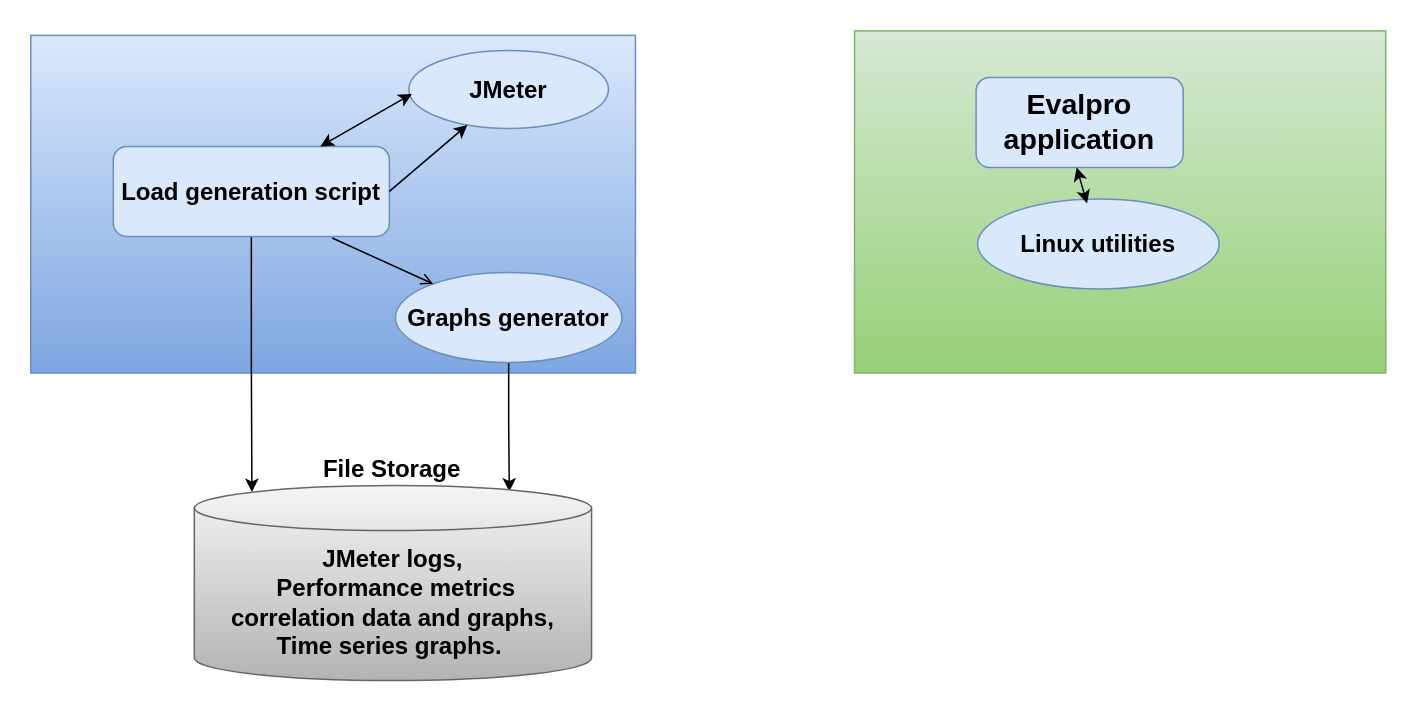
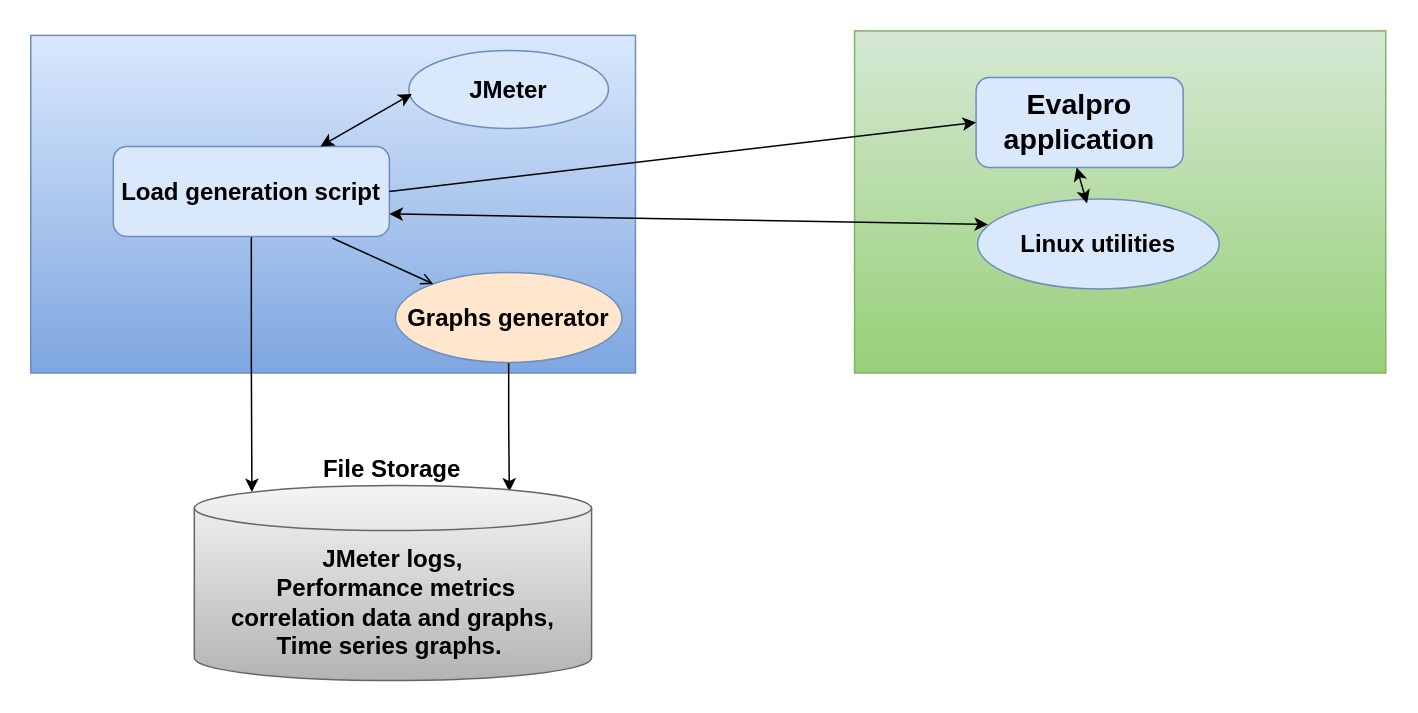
(425, 161) -> (677, 157)
none -> (688, 219)
(509, 317) -> (509, 317)
